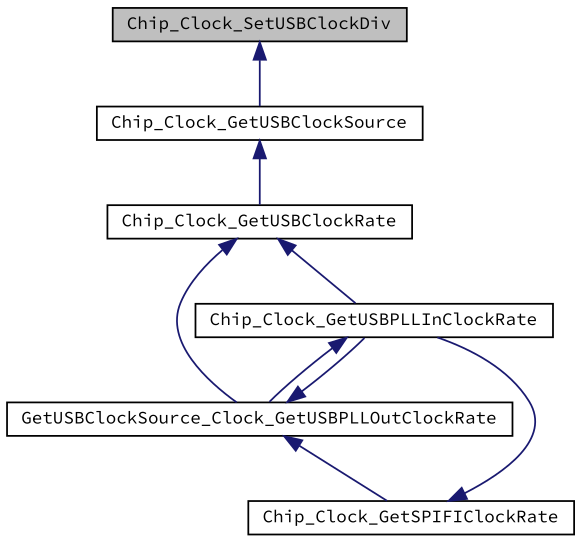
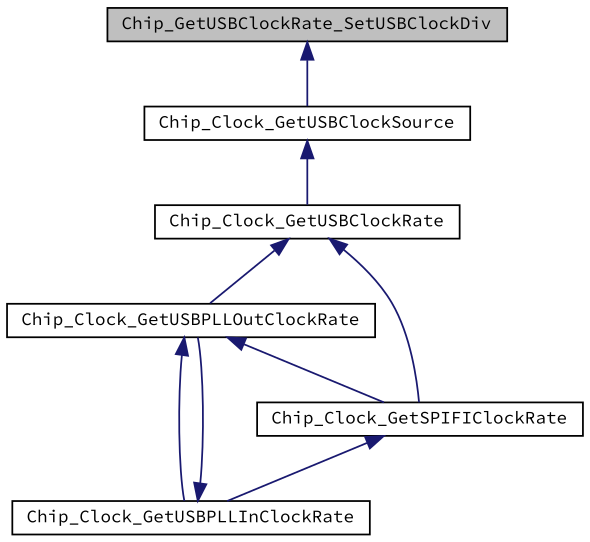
(260, 25) -> (307, 25)
(324, 277) -> (399, 317)
(260, 419) -> (191, 321)
